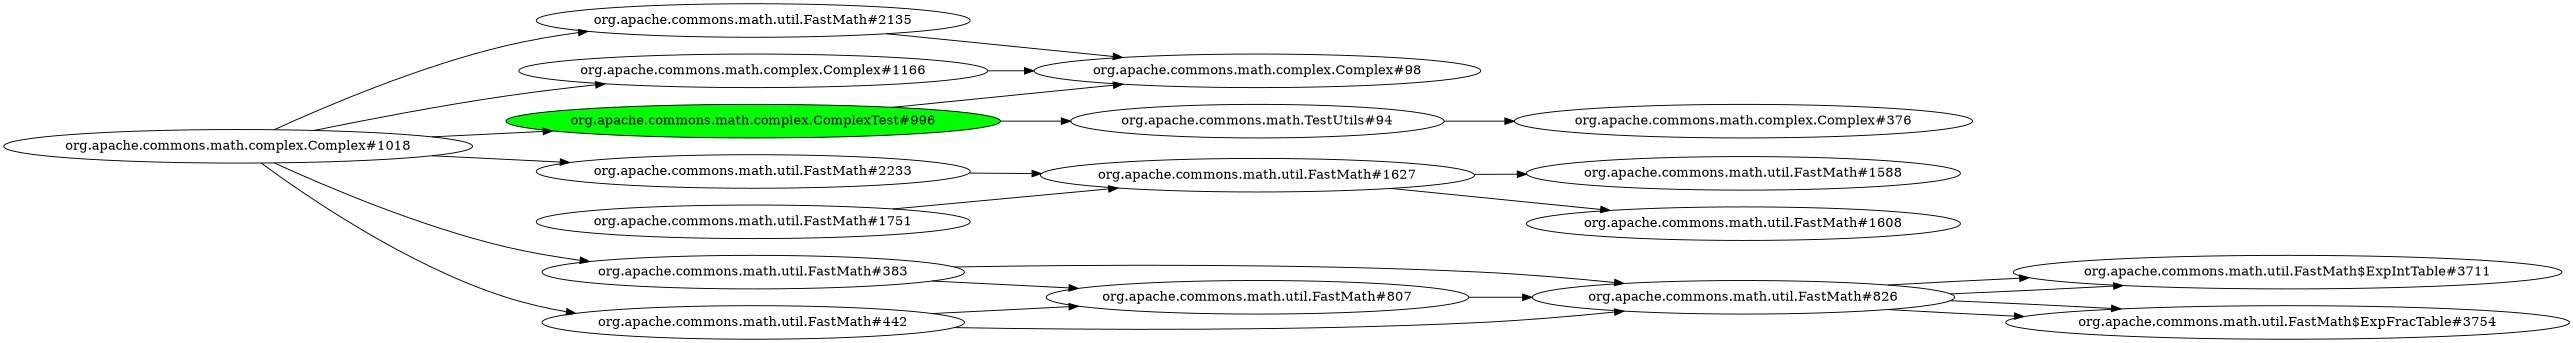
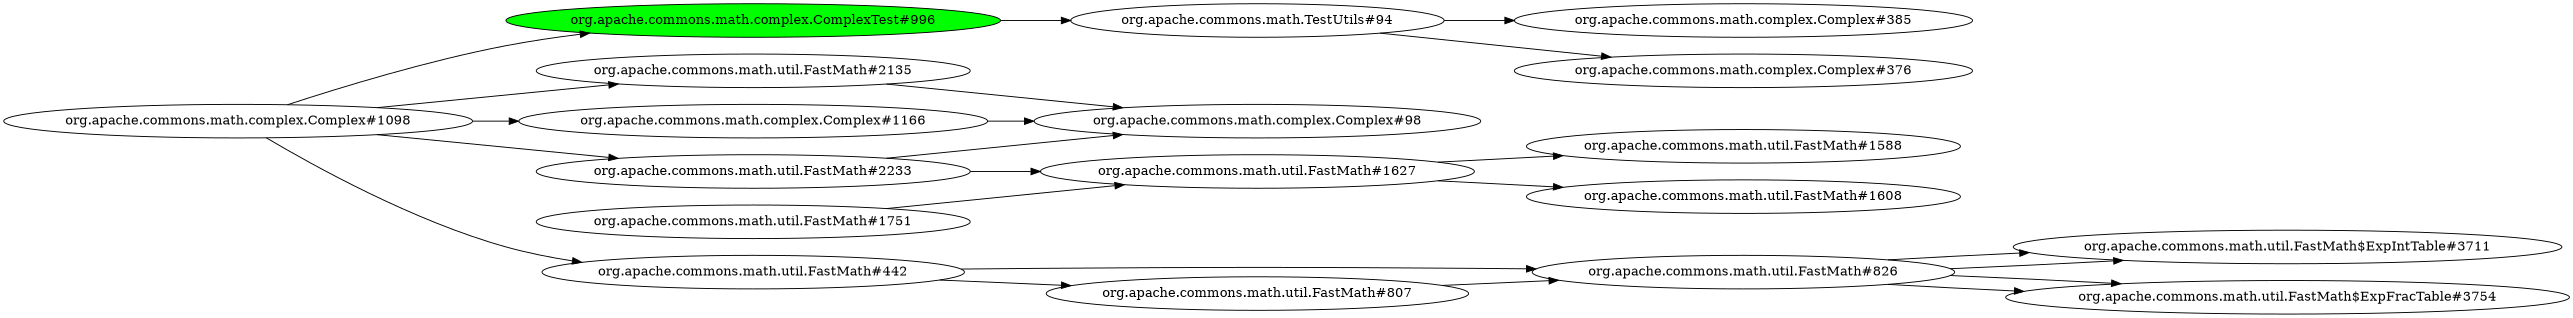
none -> (1743, 21)
(1003, 96) -> (1000, 147)
(238, 146) -> (238, 121)
(753, 272) -> none
